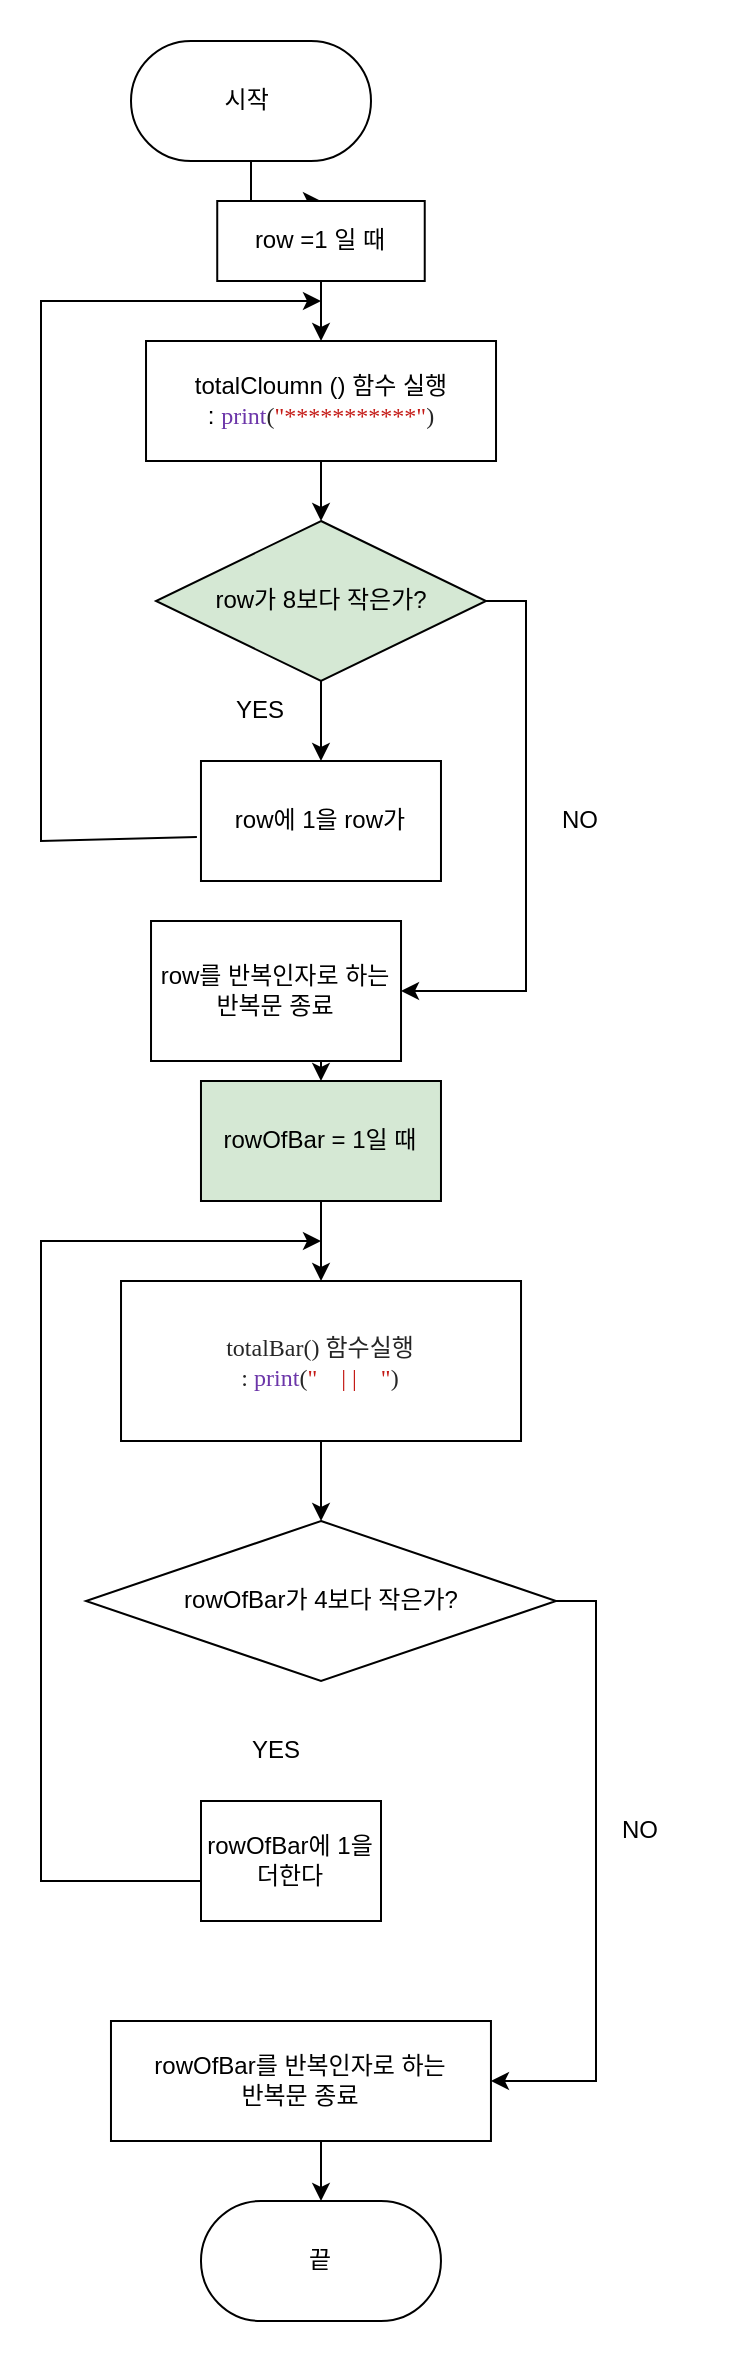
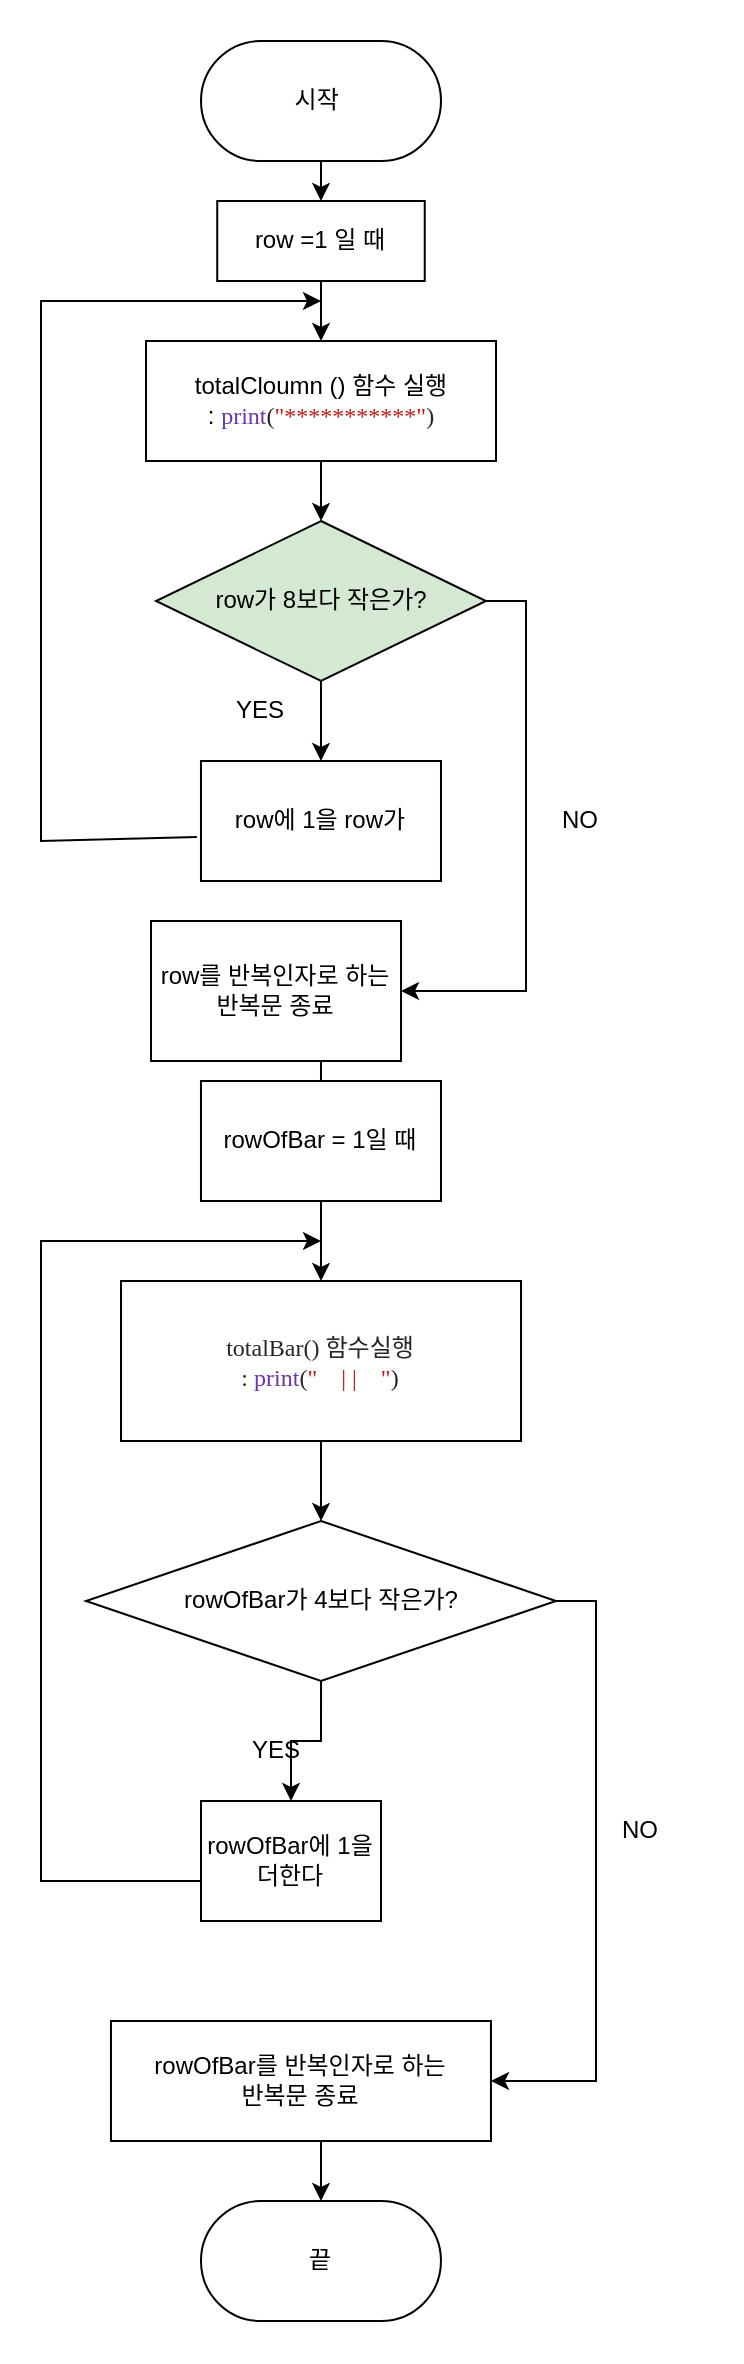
(251, 101) -> (321, 101)
(321, 1066) -> (321, 1071)
(321, 1141) -> (321, 1141)
none -> (313, 1741)
